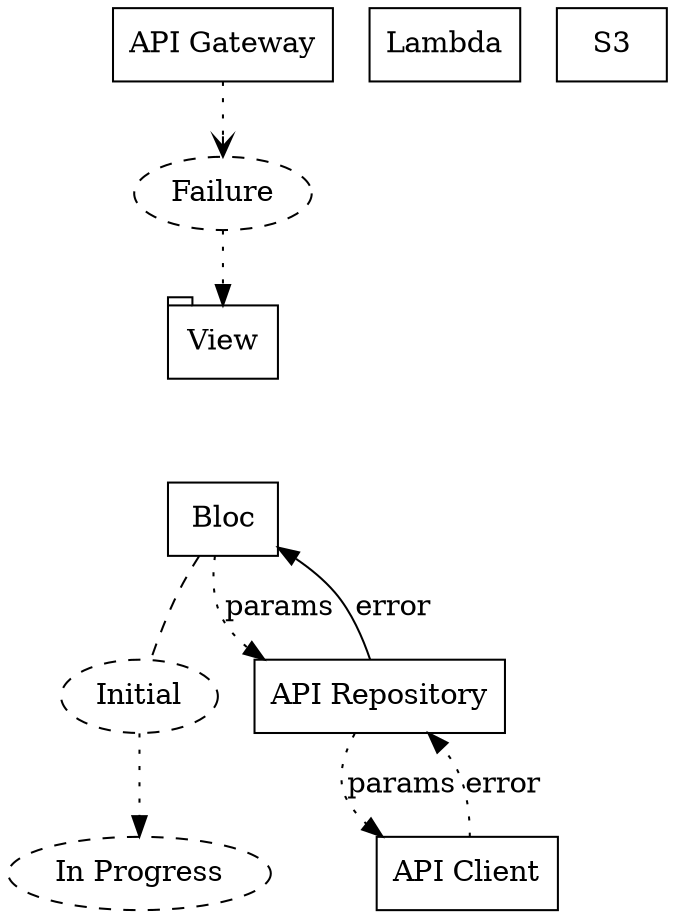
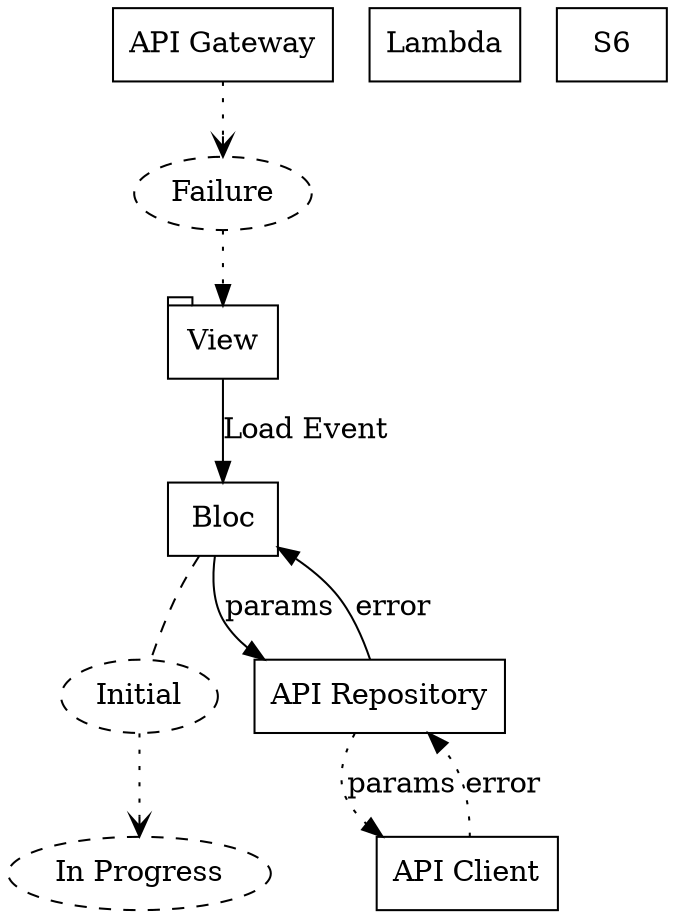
(612, 45) -> (612, 45)
none -> (223, 420)
(218, 607) -> (218, 607)
(139, 775) -> (139, 775)
